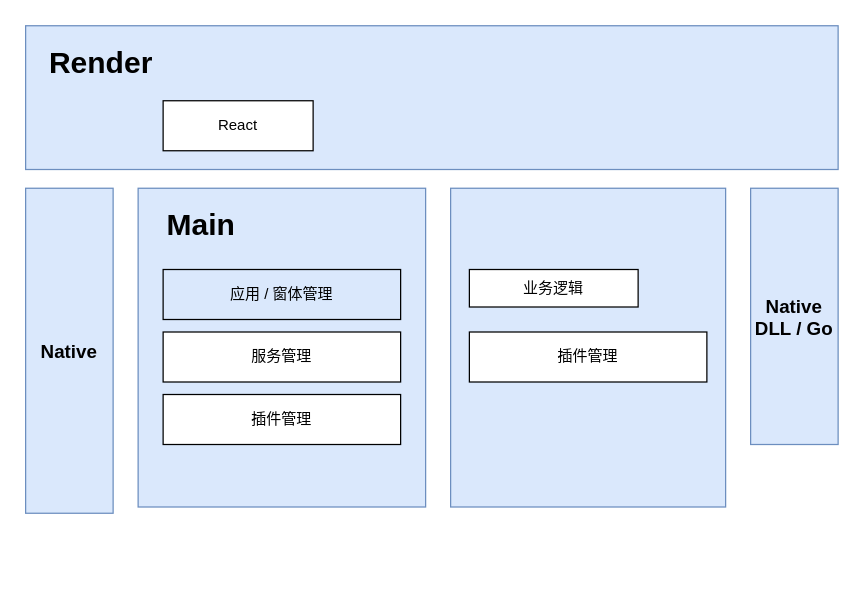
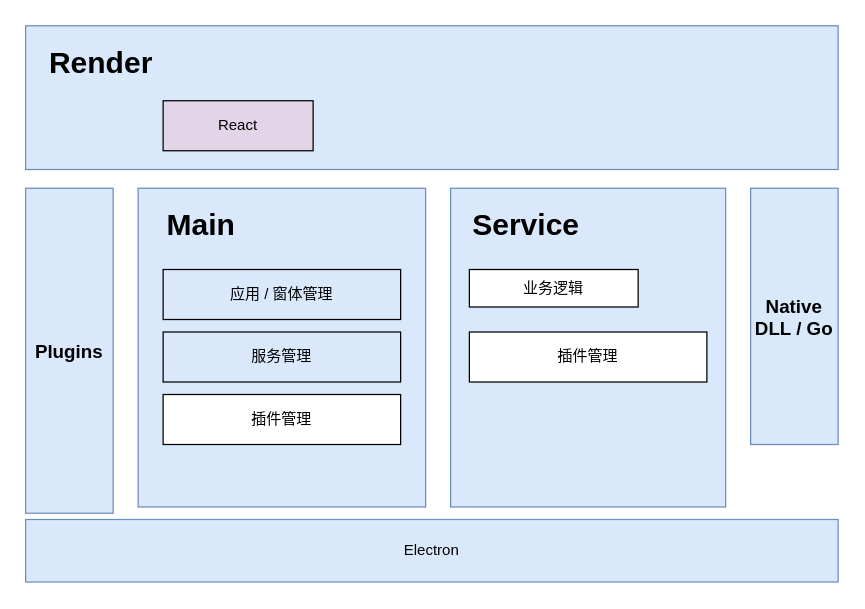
(238, 126) -> (238, 126)
none -> (526, 226)
(69, 351) -> (69, 351)
(282, 357) -> (282, 357)
none -> (432, 551)
